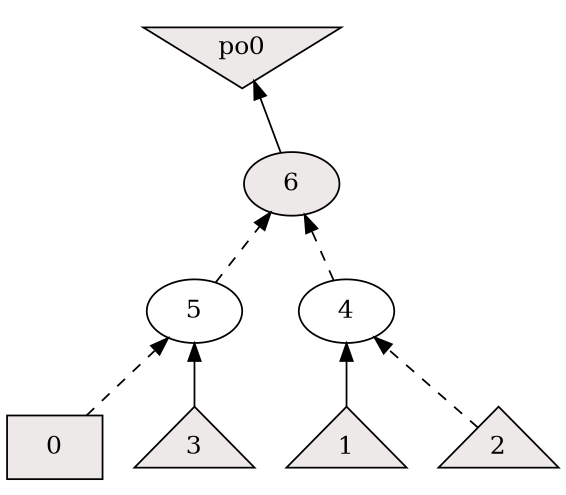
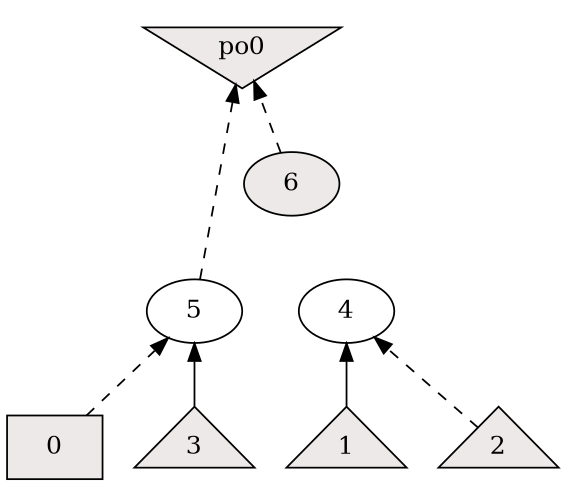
(271, 125) -> (271, 125)
(238, 255) -> (216, 191)
(323, 256) -> none
